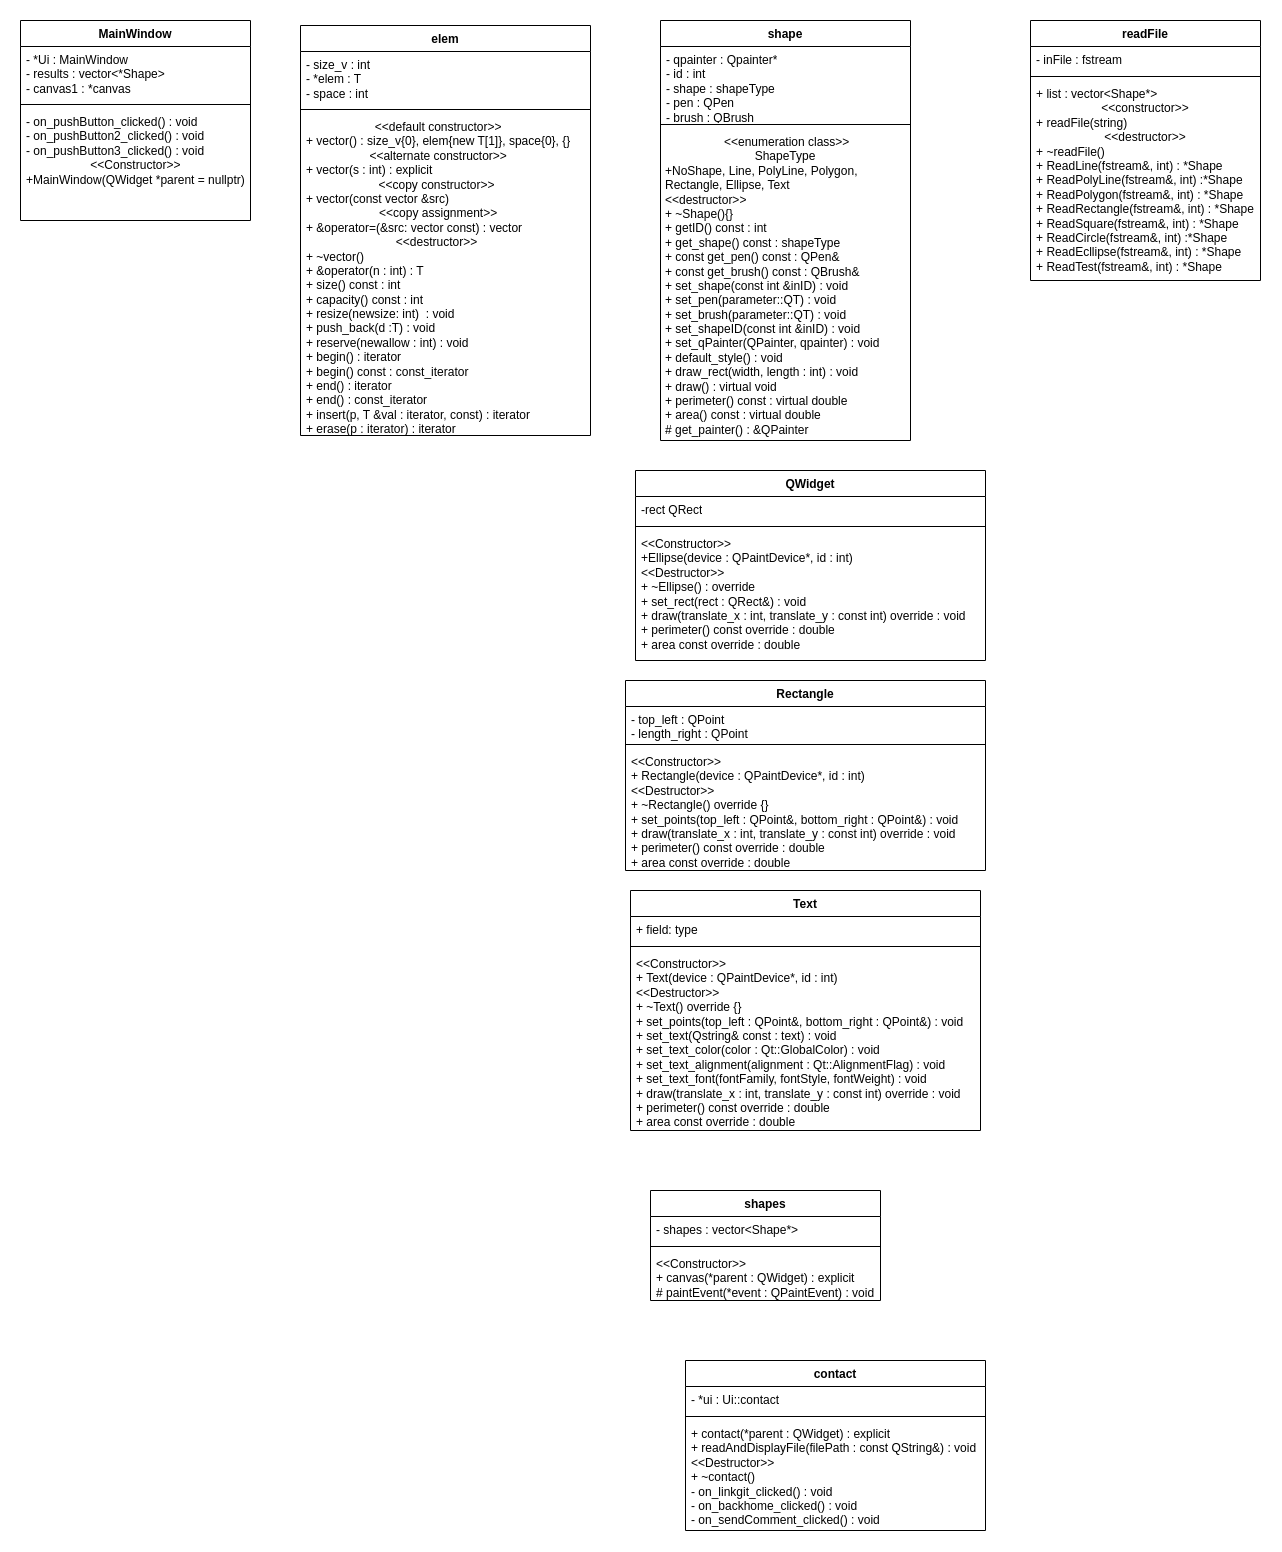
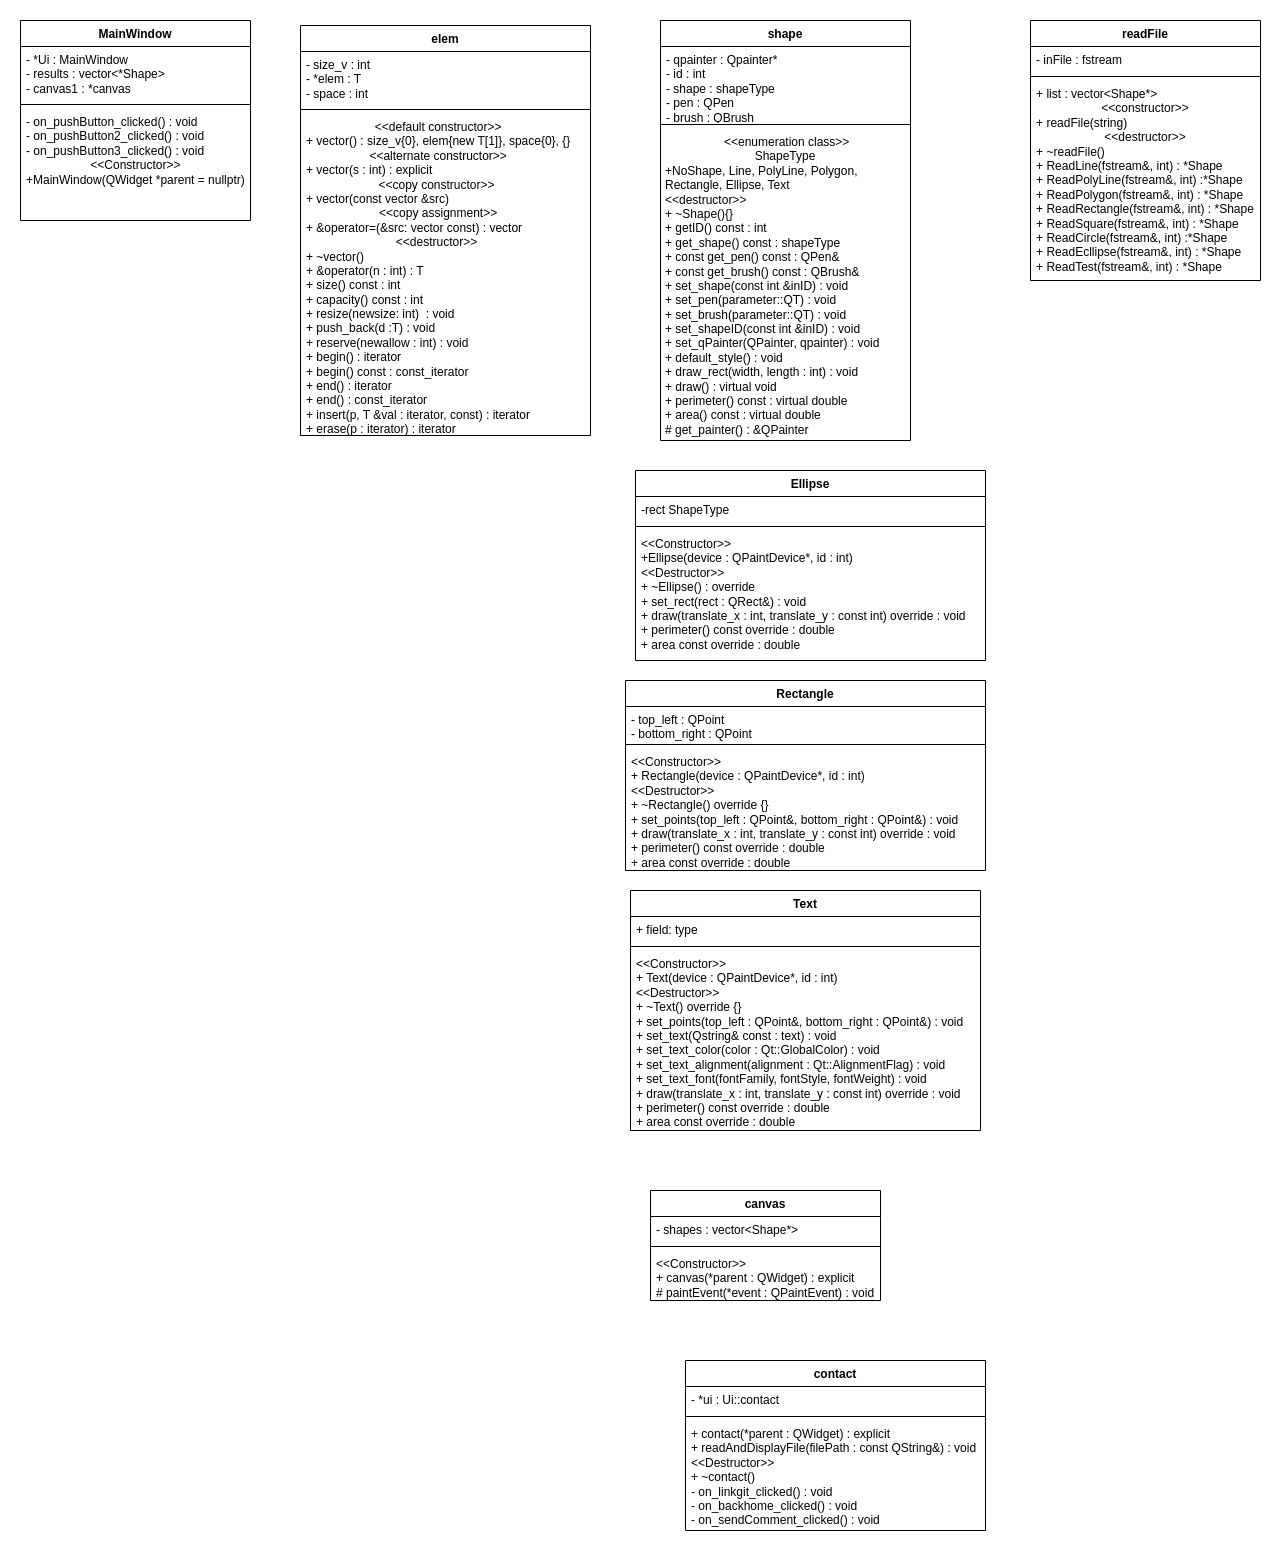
(811, 485) -> (811, 485)
(677, 511) -> (690, 511)
(698, 728) -> (699, 728)
(766, 1205) -> (766, 1205)
